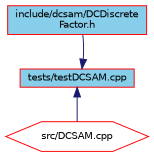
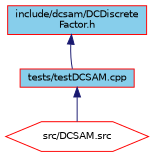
(84, 47) -> (71, 57)
(77, 137) -> (77, 137)
